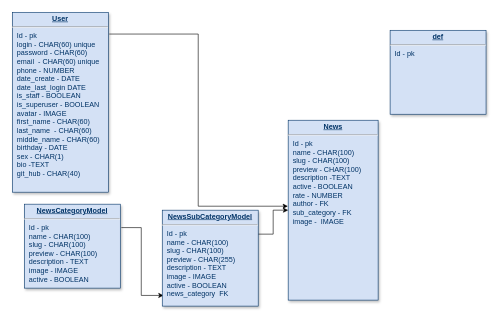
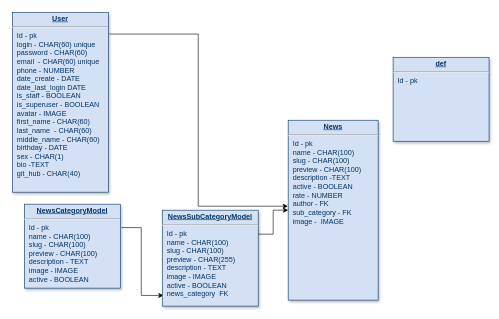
(438, 72) -> (441, 99)
